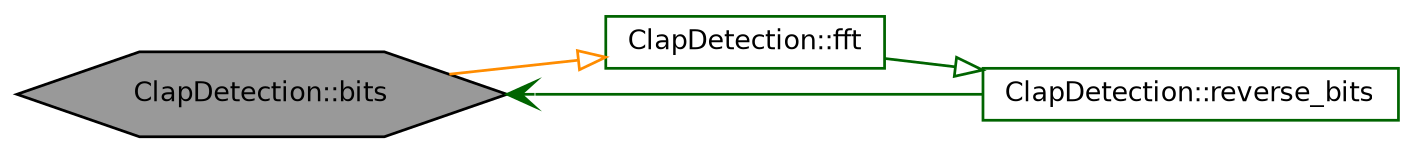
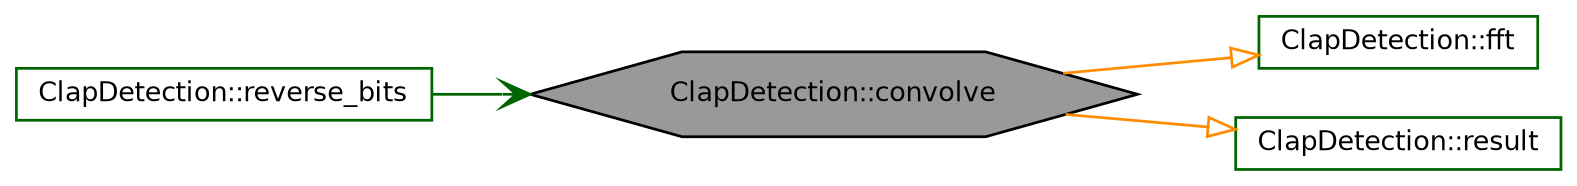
(920, 63) -> none
(262, 94) -> (834, 94)
none -> (1398, 144)
